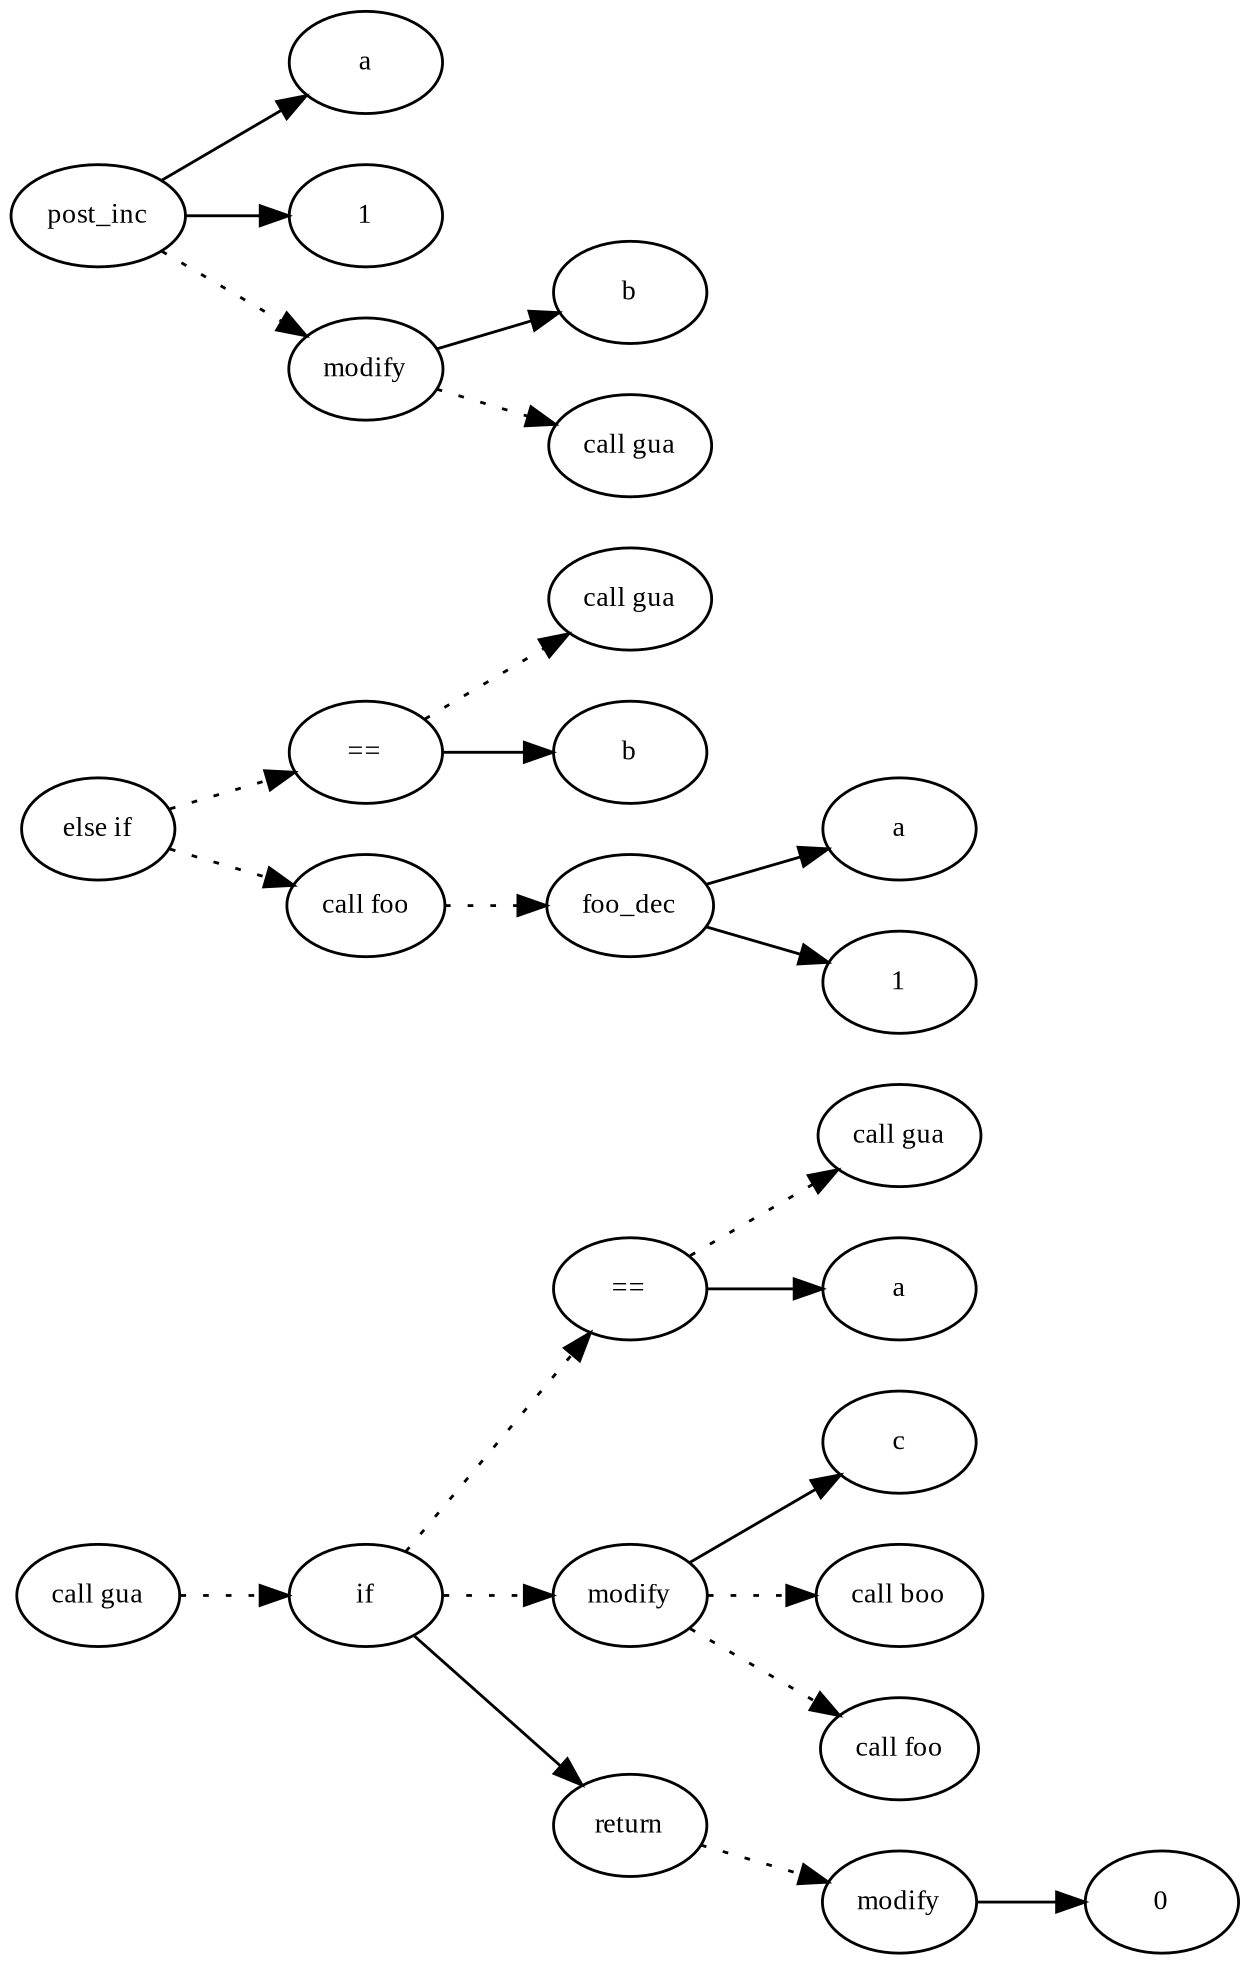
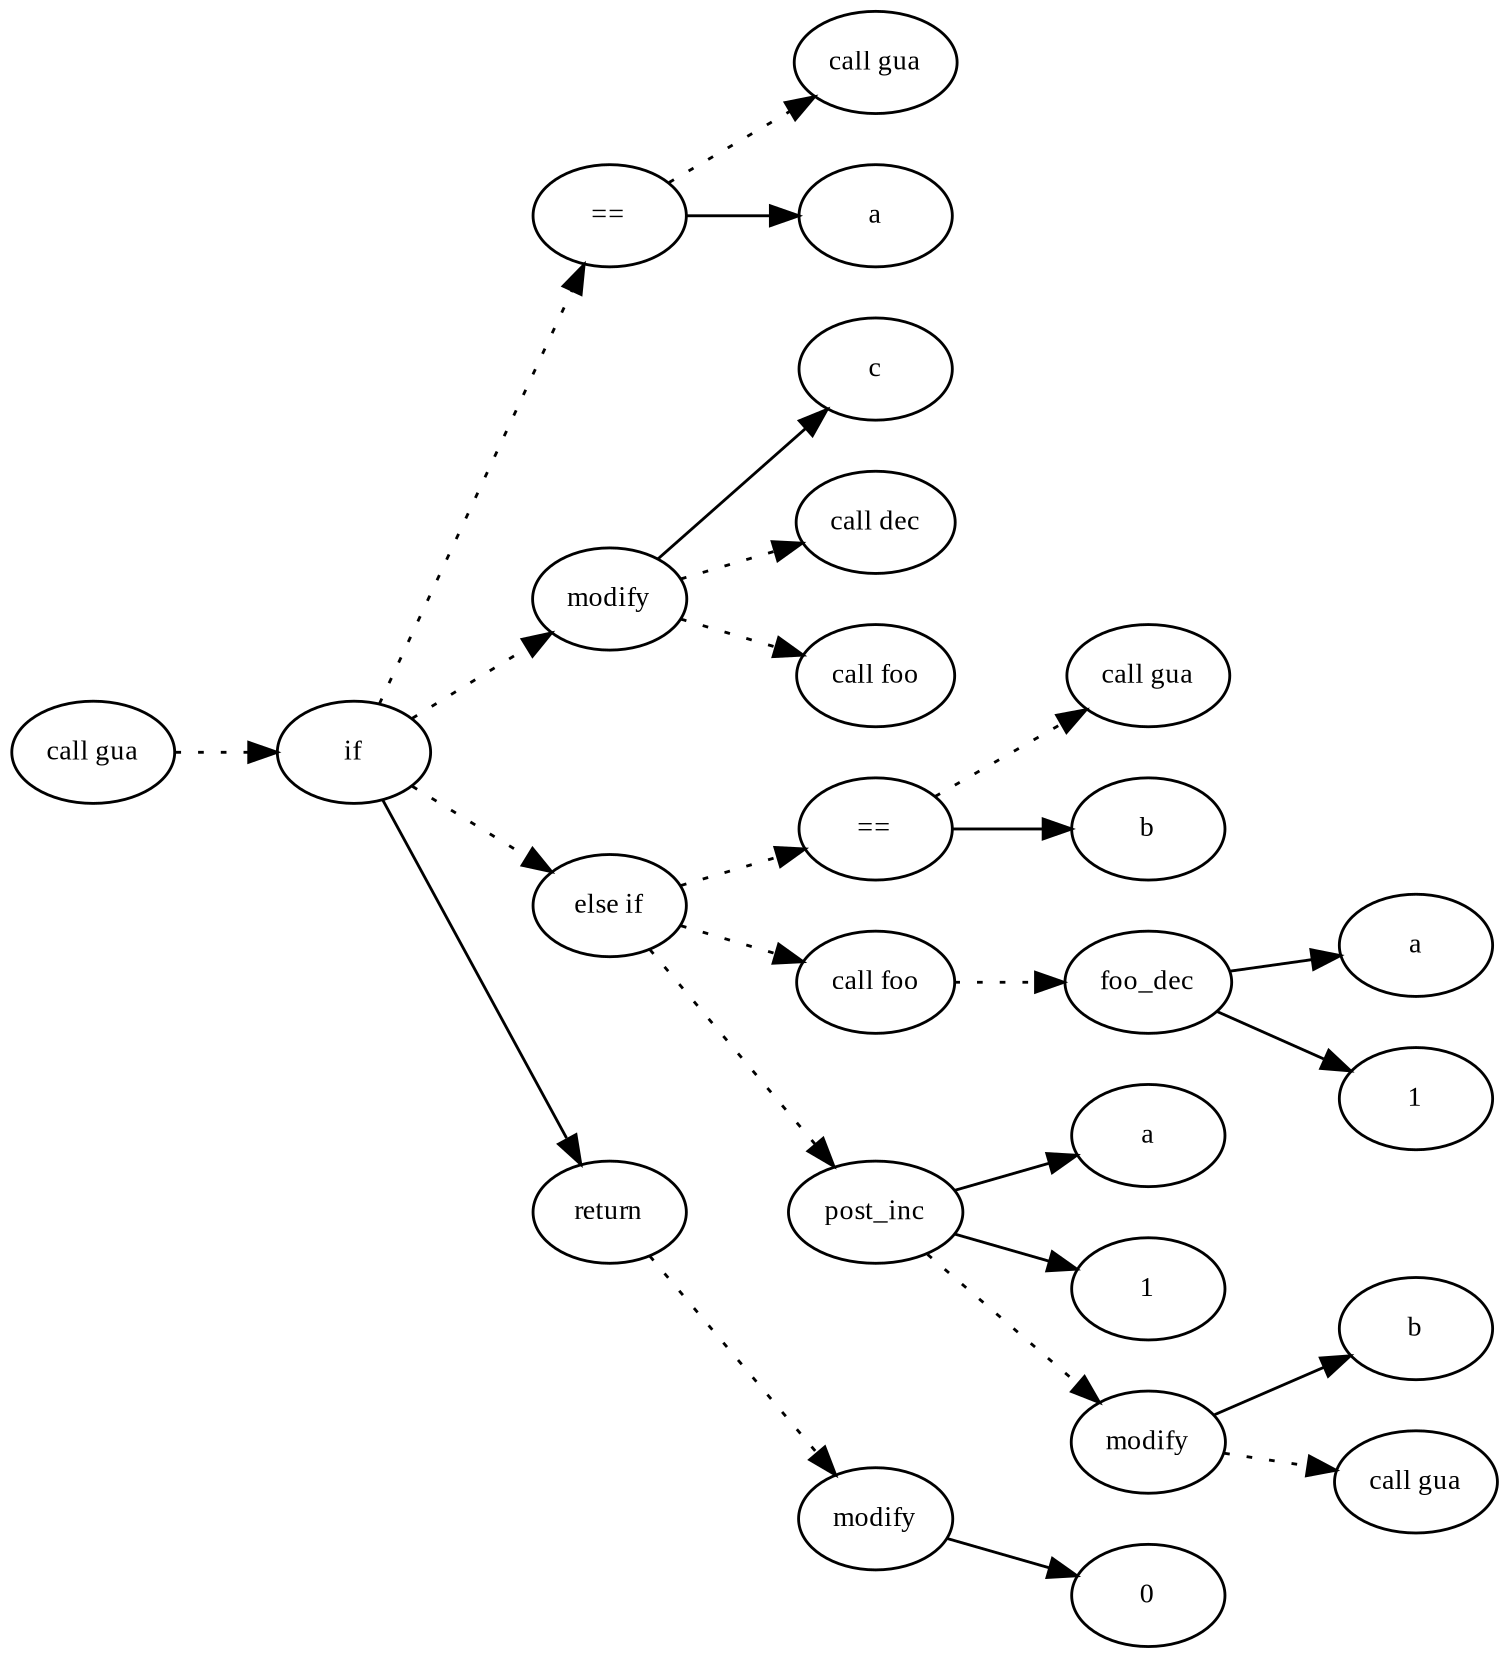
none -> (470, 821)
none -> (732, 1047)
(900, 1595) -> (876, 522)
